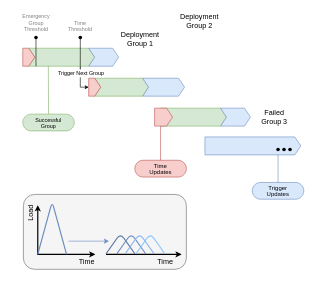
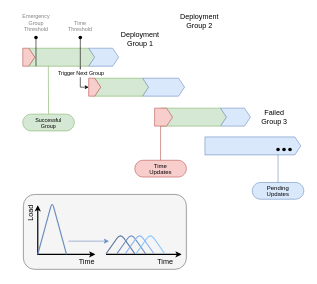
(278, 191) -> (278, 191)
